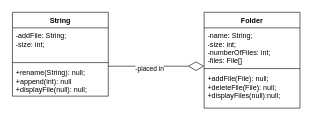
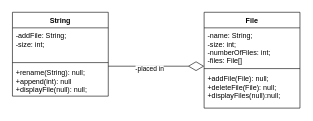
(252, 20) -> (252, 20)
